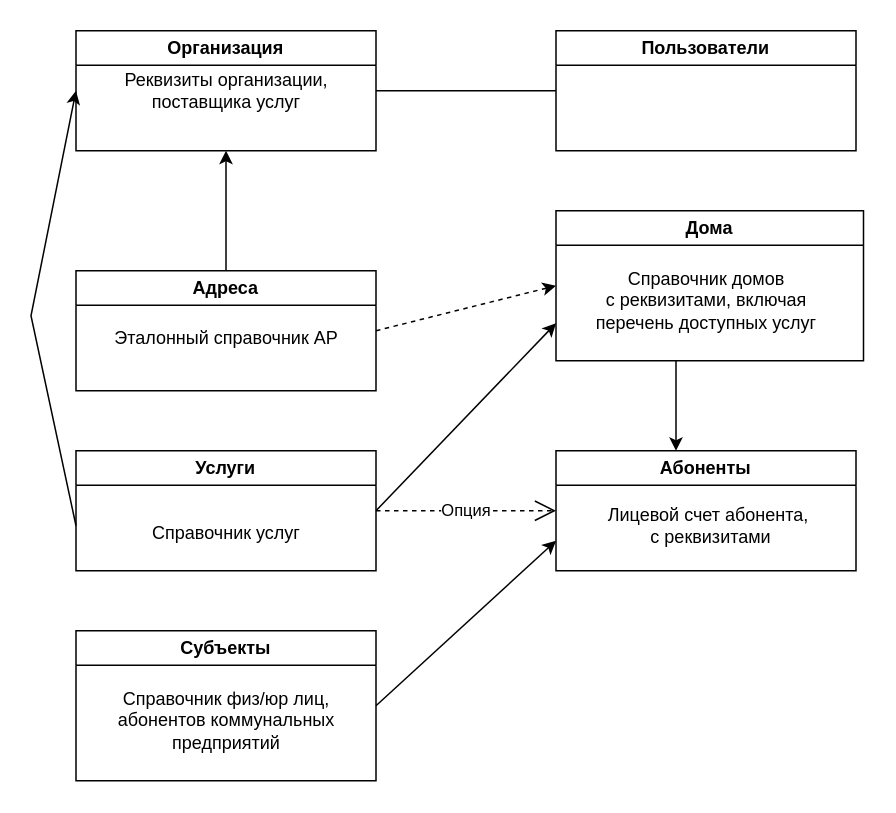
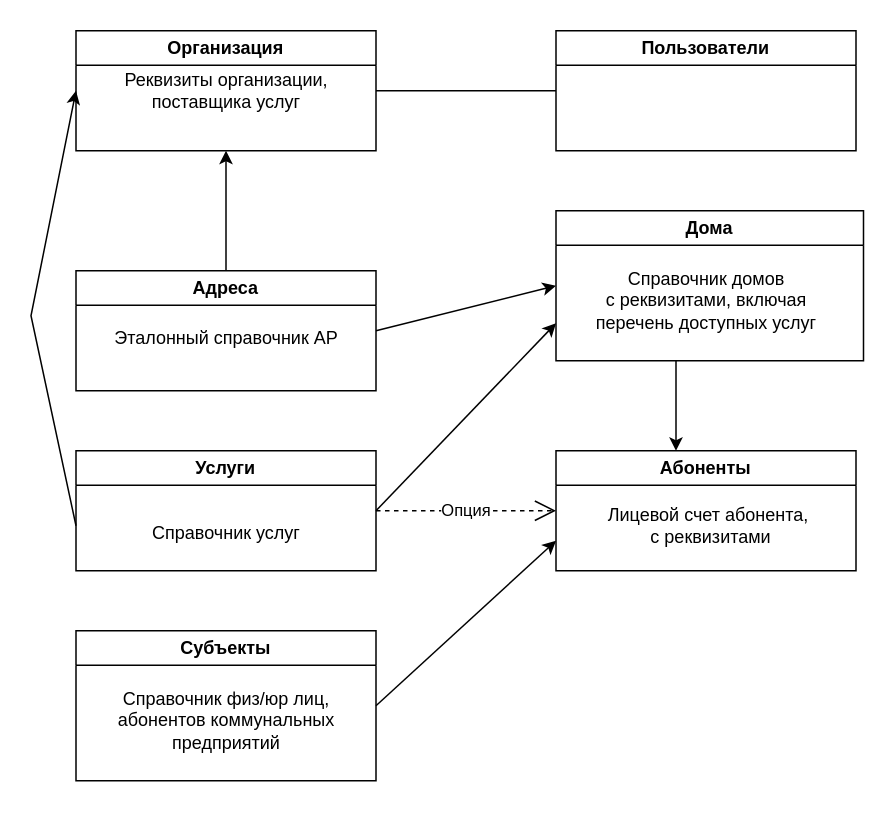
(460, 310) -> (460, 310)
